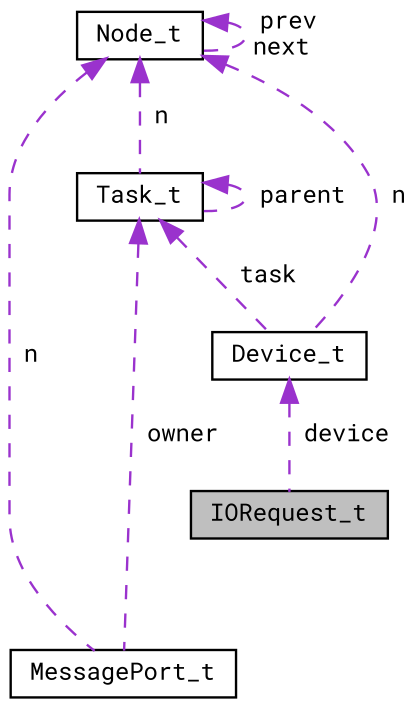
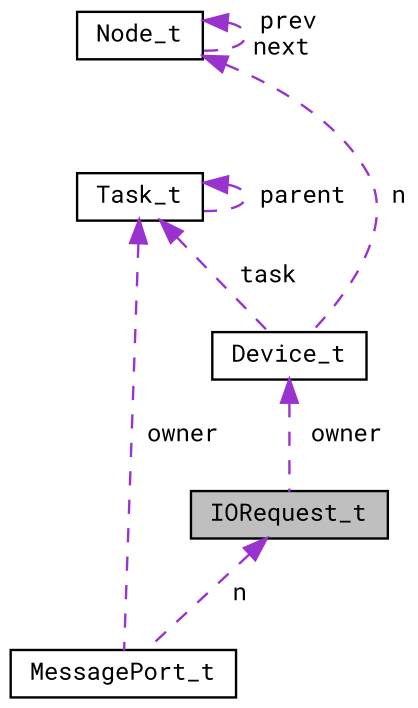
(140, 128) -> none
(9, 363) -> (197, 603)
(340, 435) -> (340, 435)
